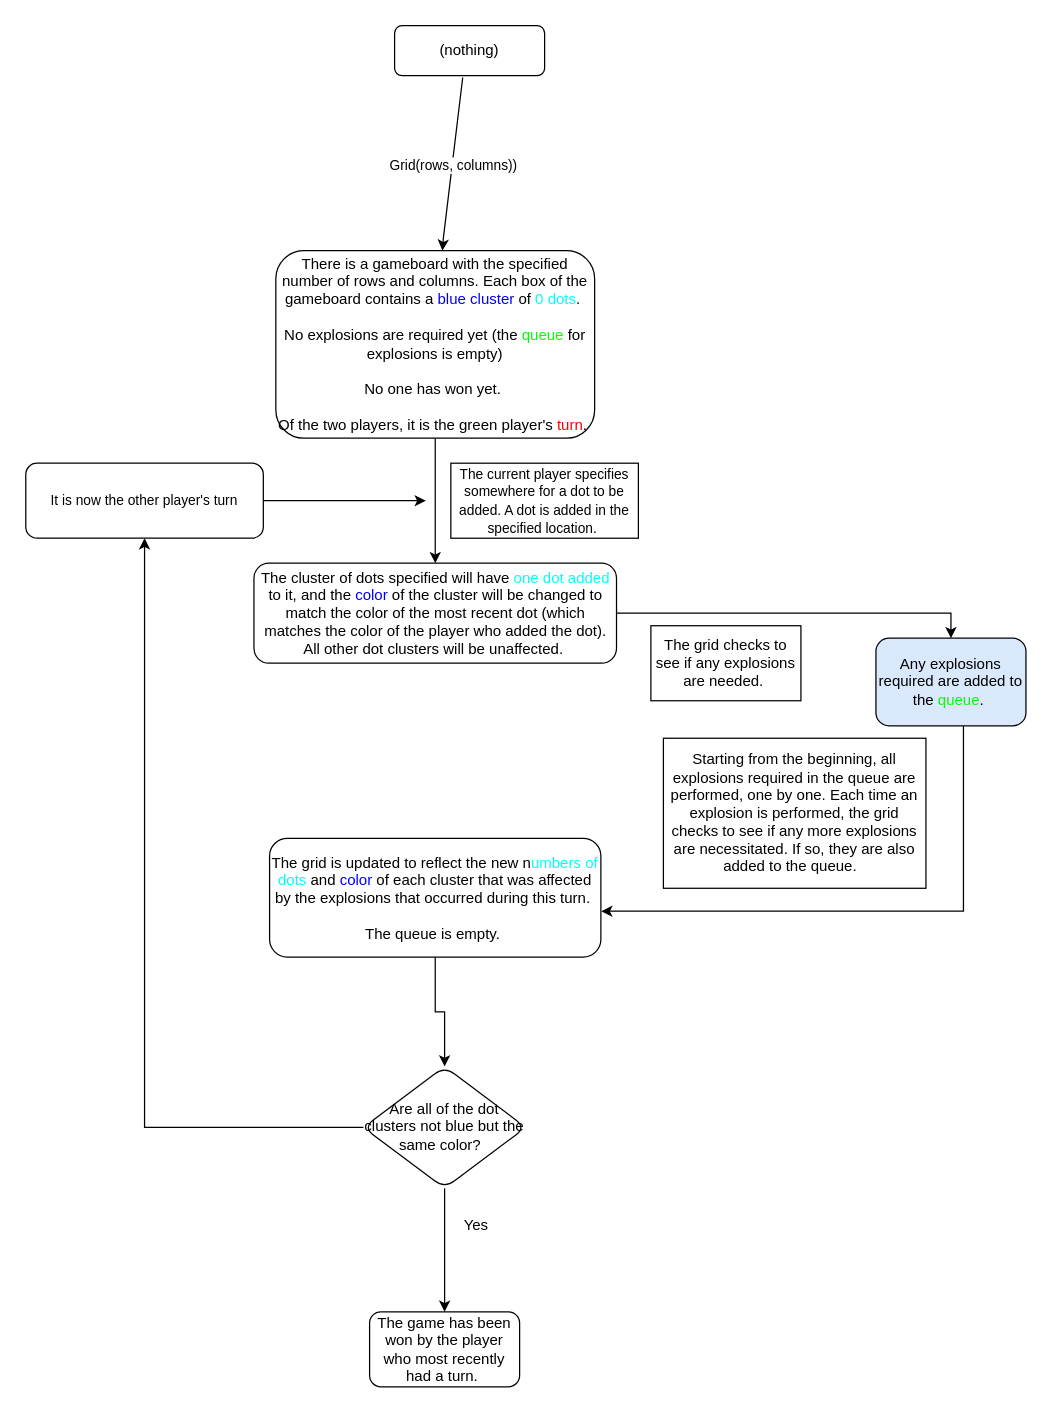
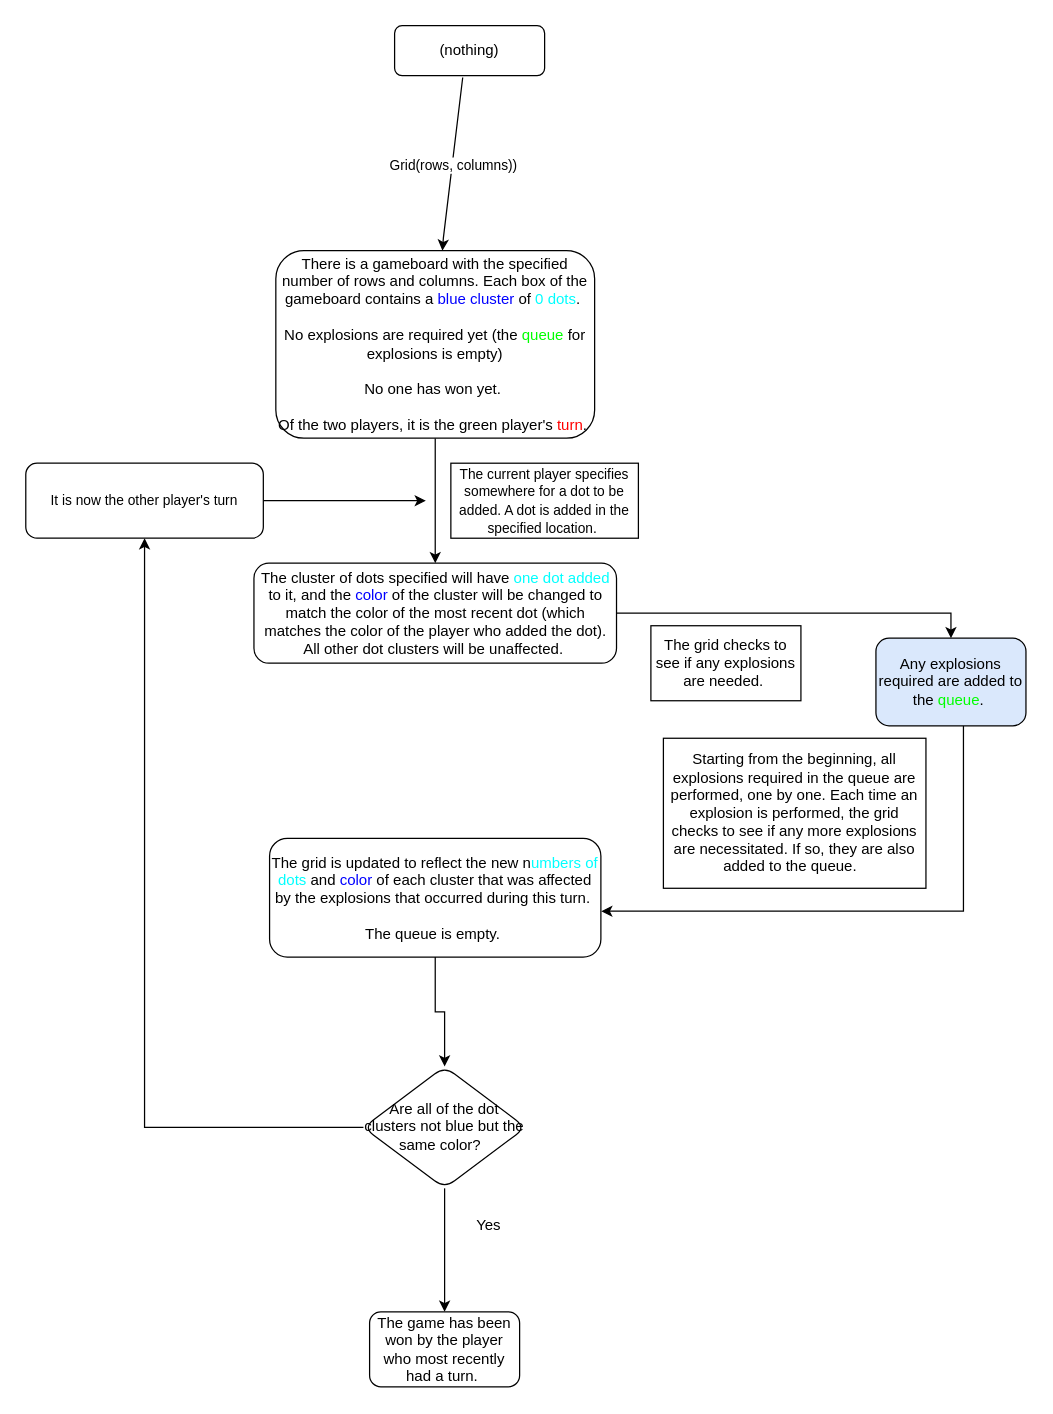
(476, 1226) -> (488, 1226)
